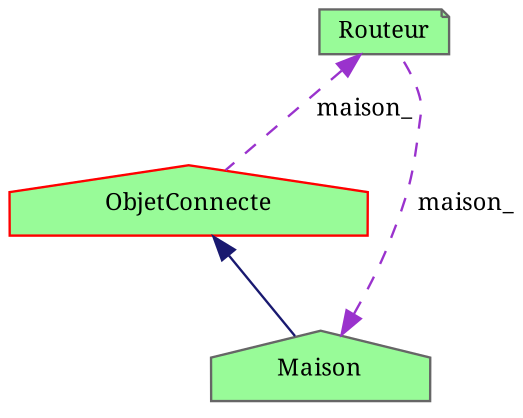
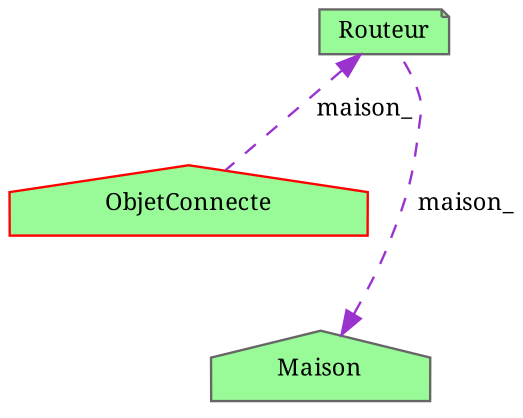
(262, 296) -> none
